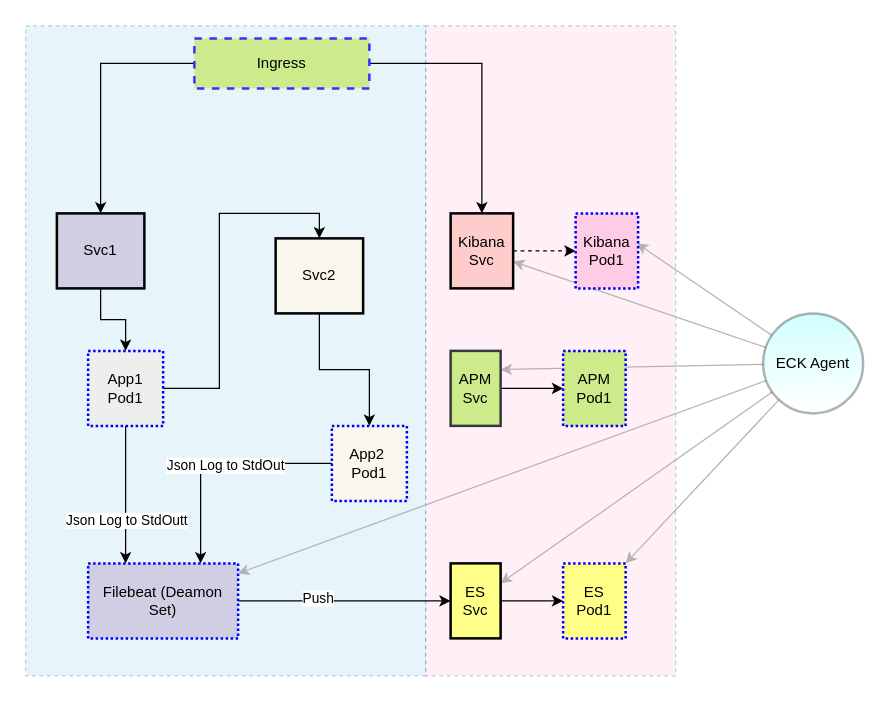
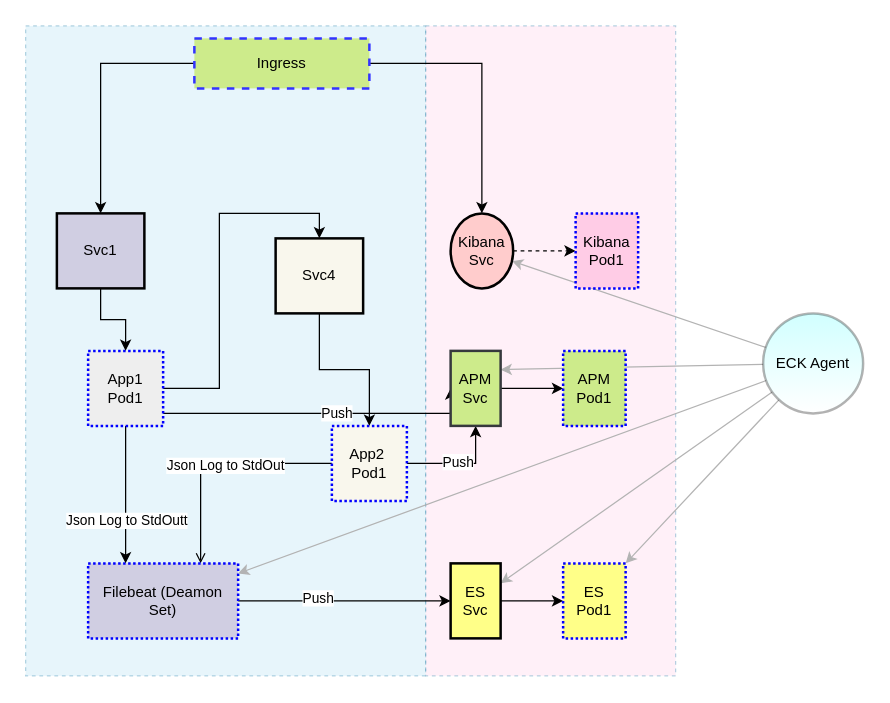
(482, 251) -> (482, 251)
(319, 276) -> (319, 276)
(708, 292) -> none
none -> (306, 413)
none -> (455, 463)
(201, 553) -> (201, 555)
